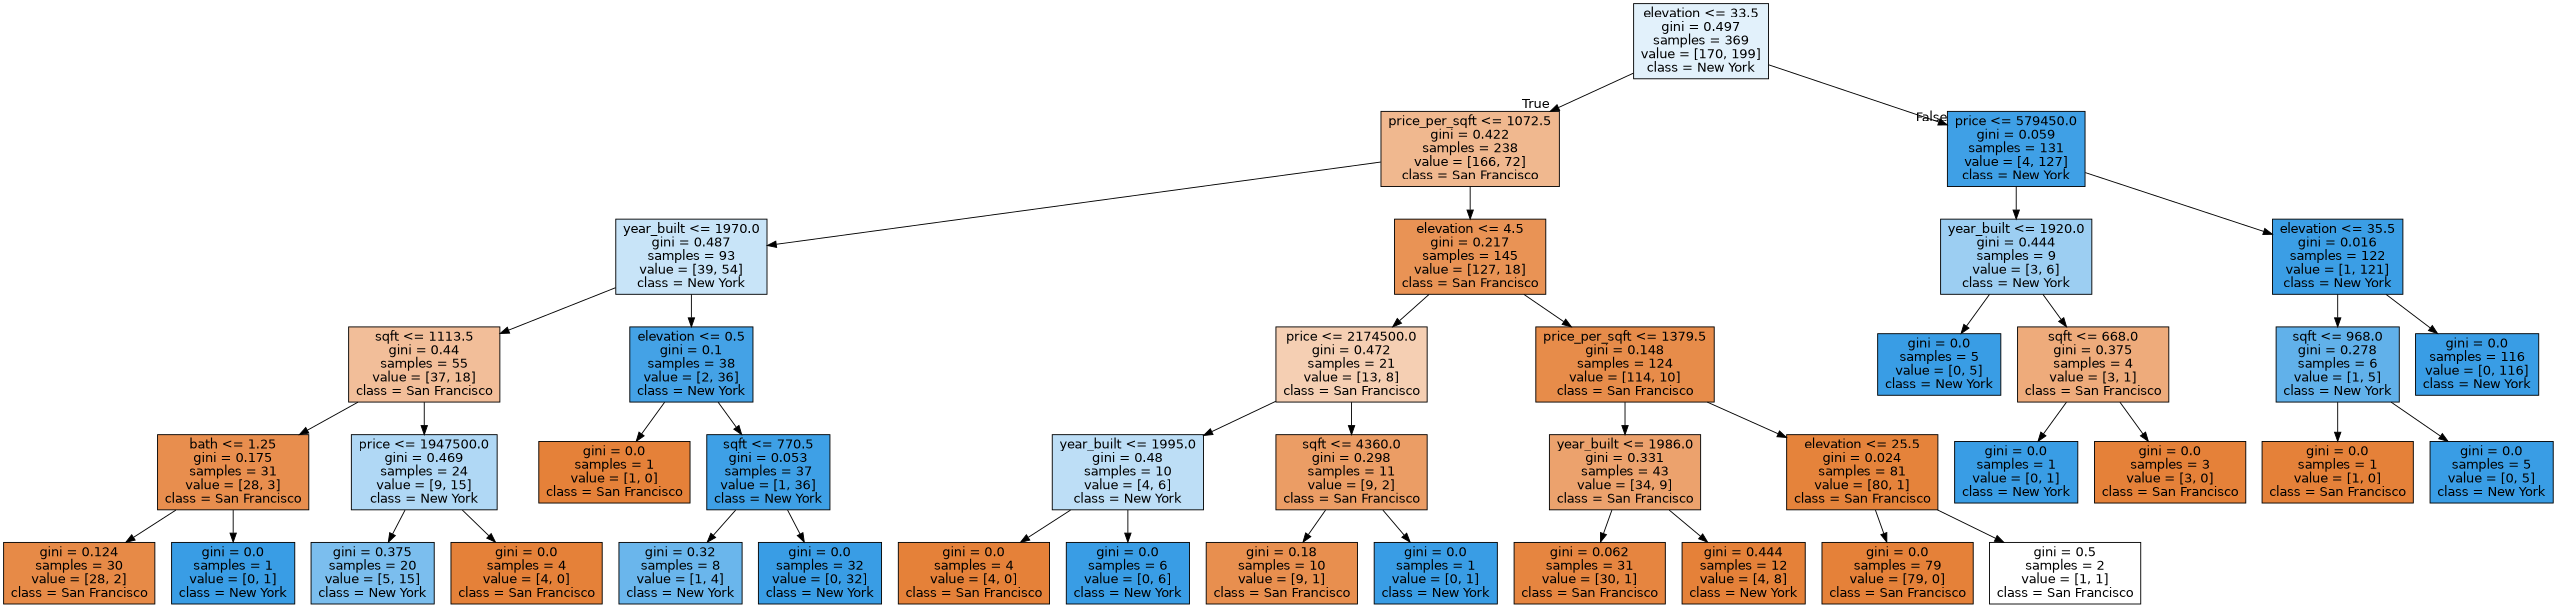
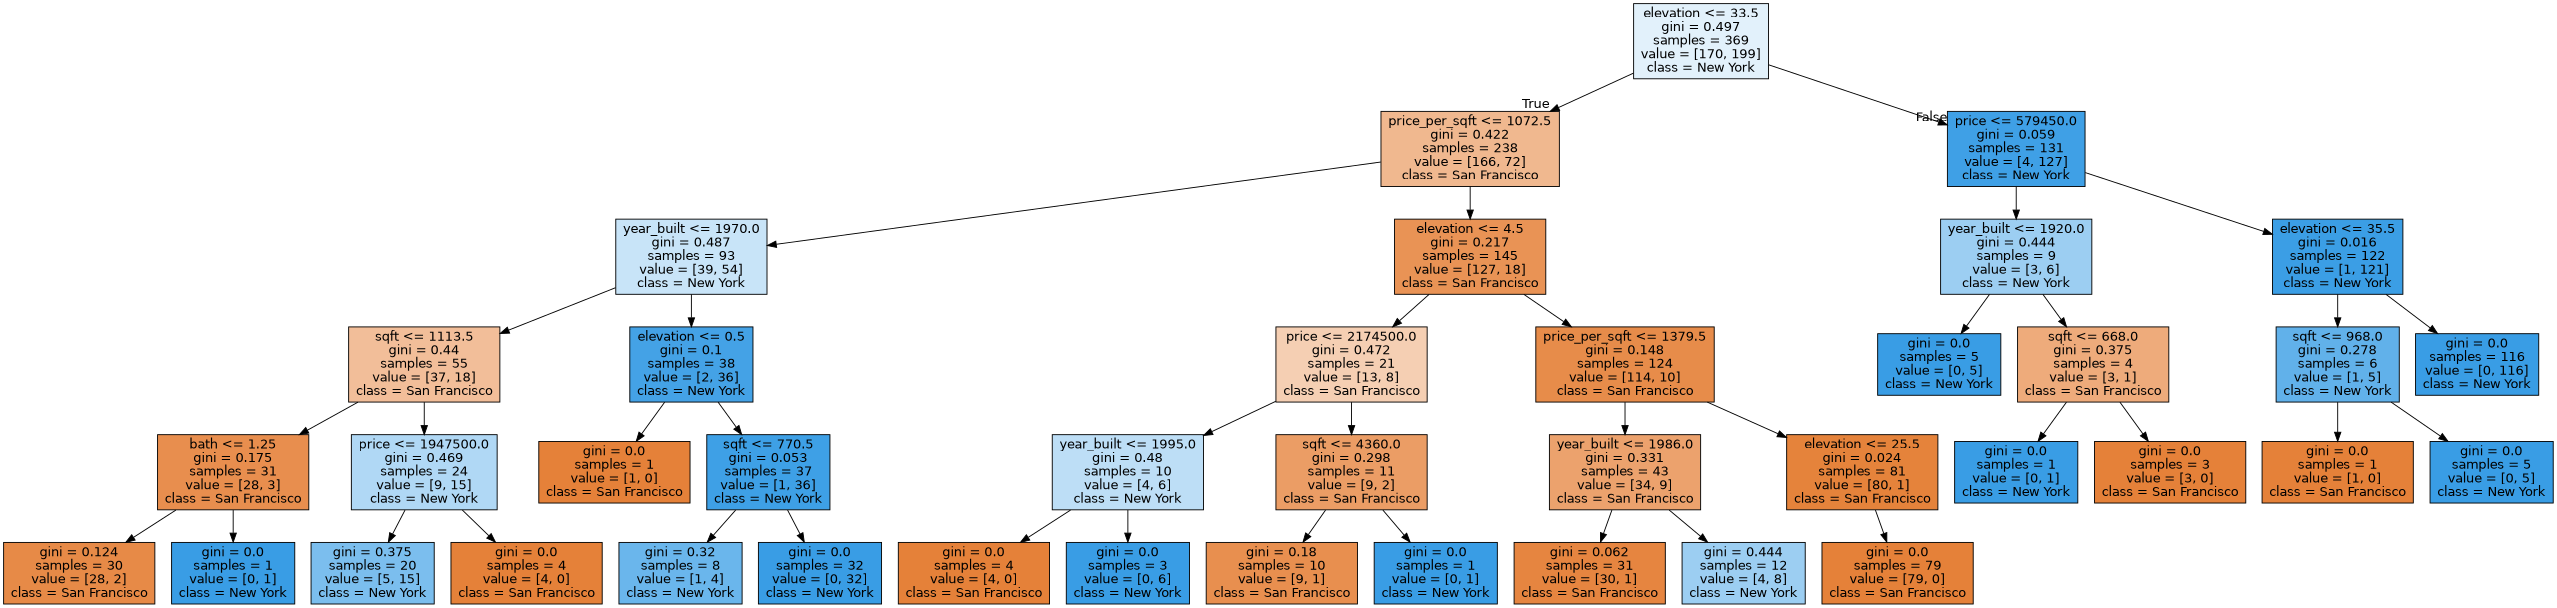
(1128, 573) -> (1128, 573)
(1744, 573) -> (1744, 573)
(2065, 573) -> none
